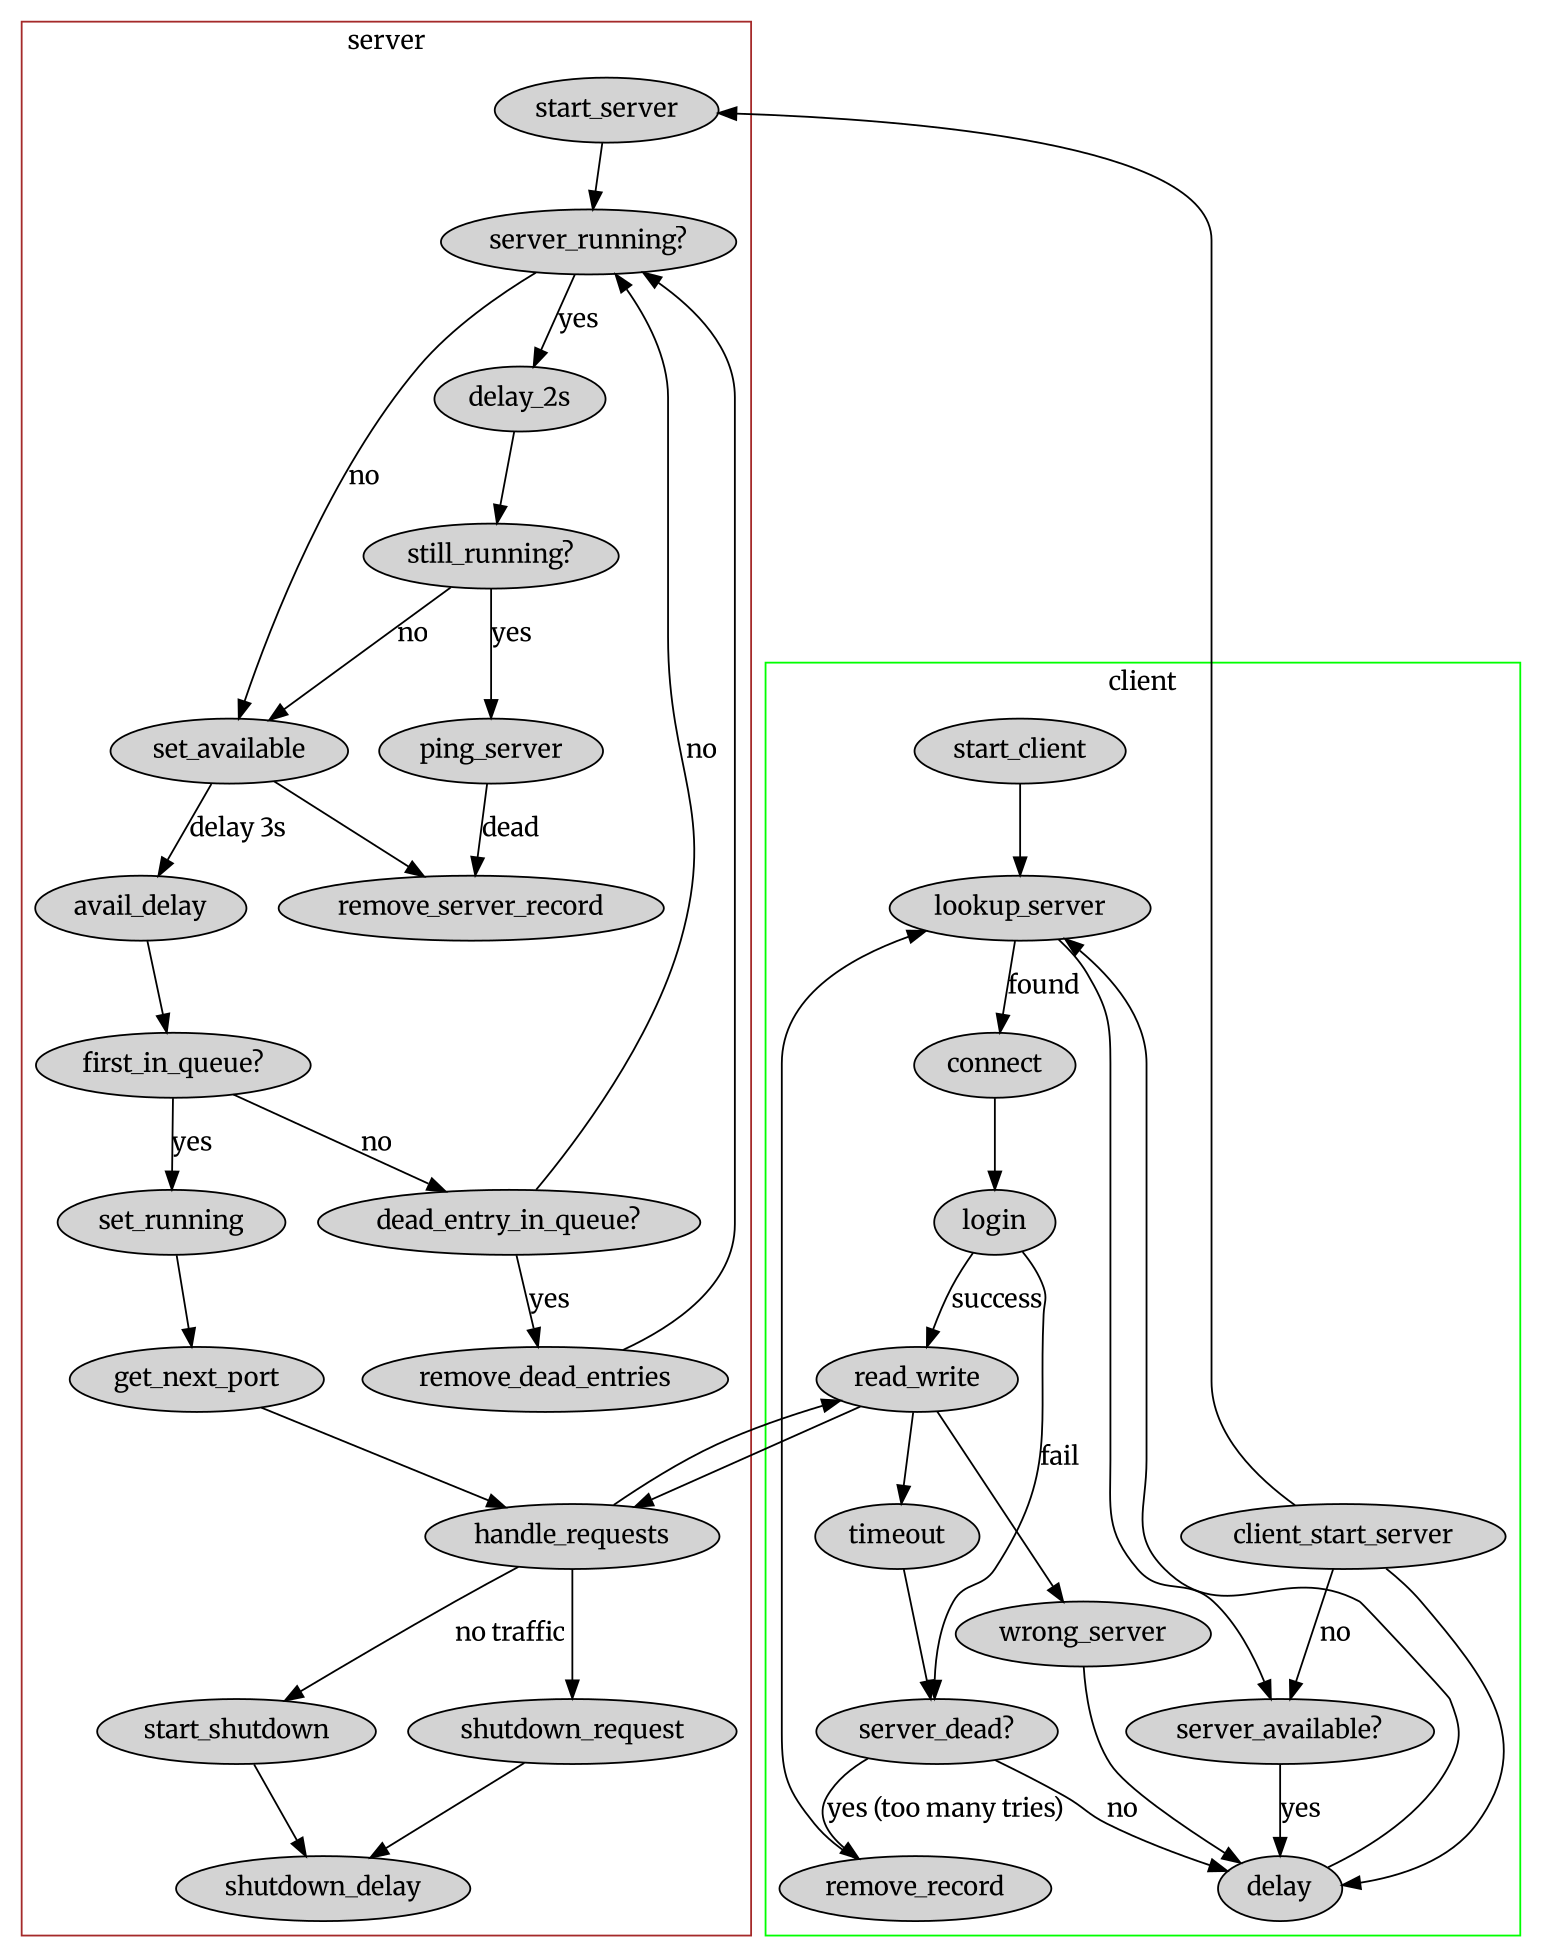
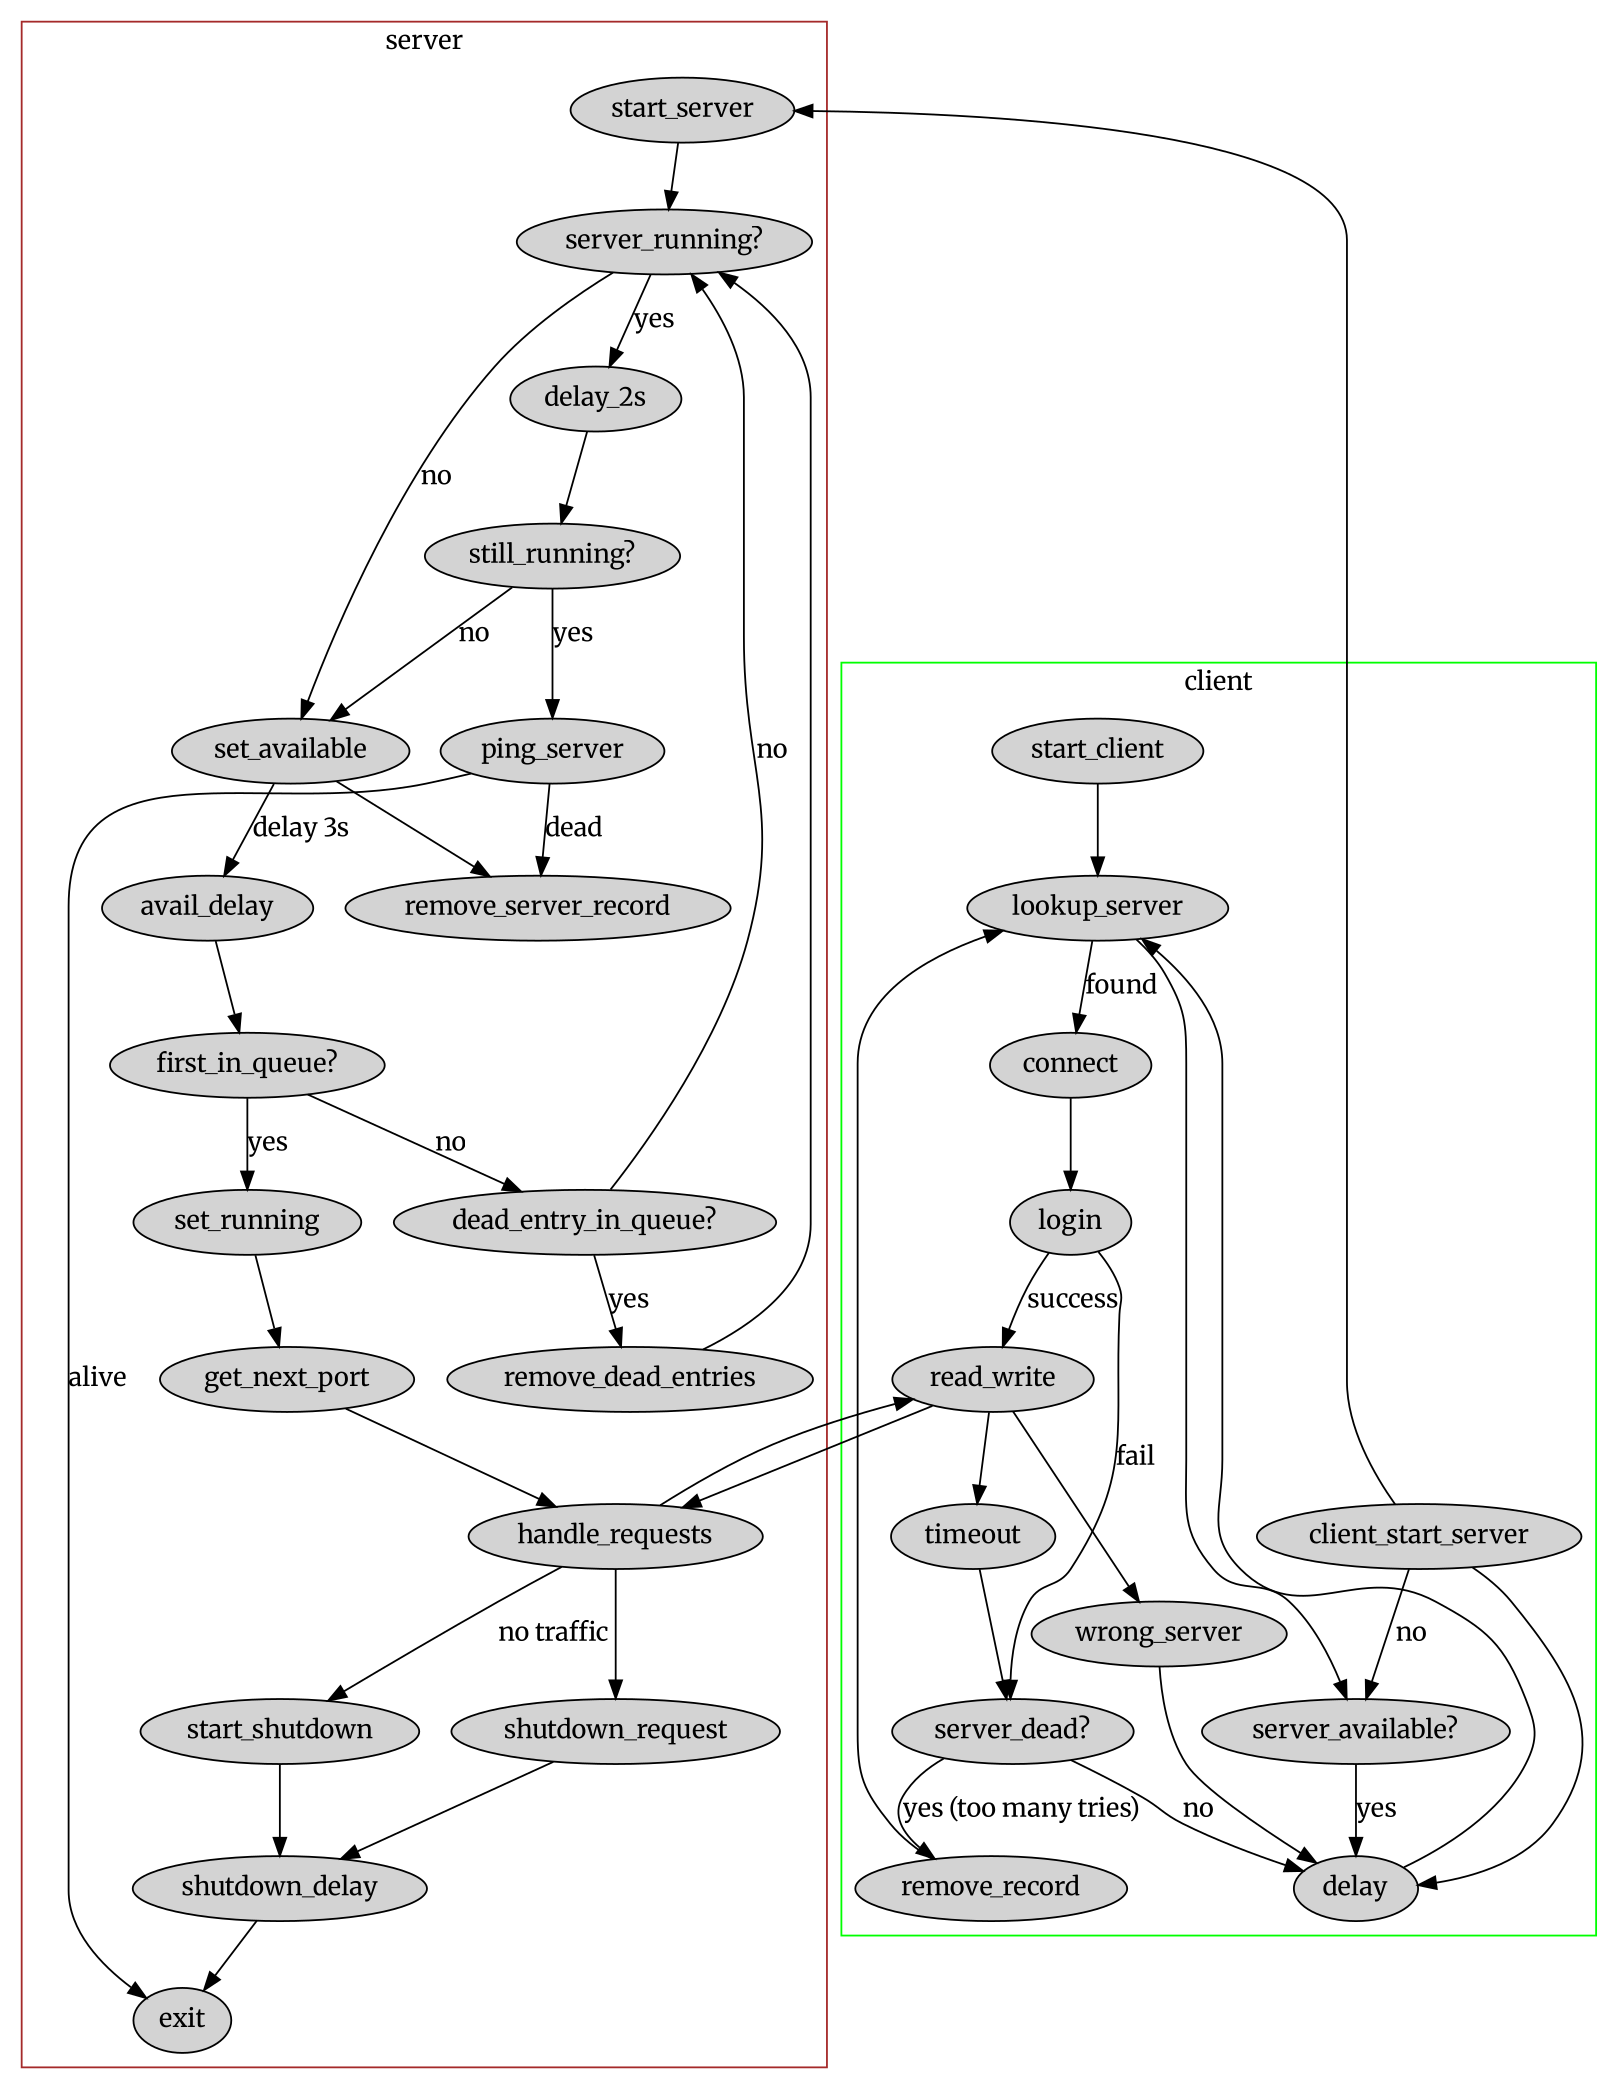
none -> (182, 2020)
